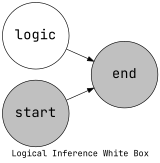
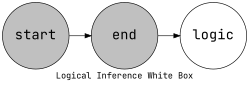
(77, 54) -> (166, 36)
